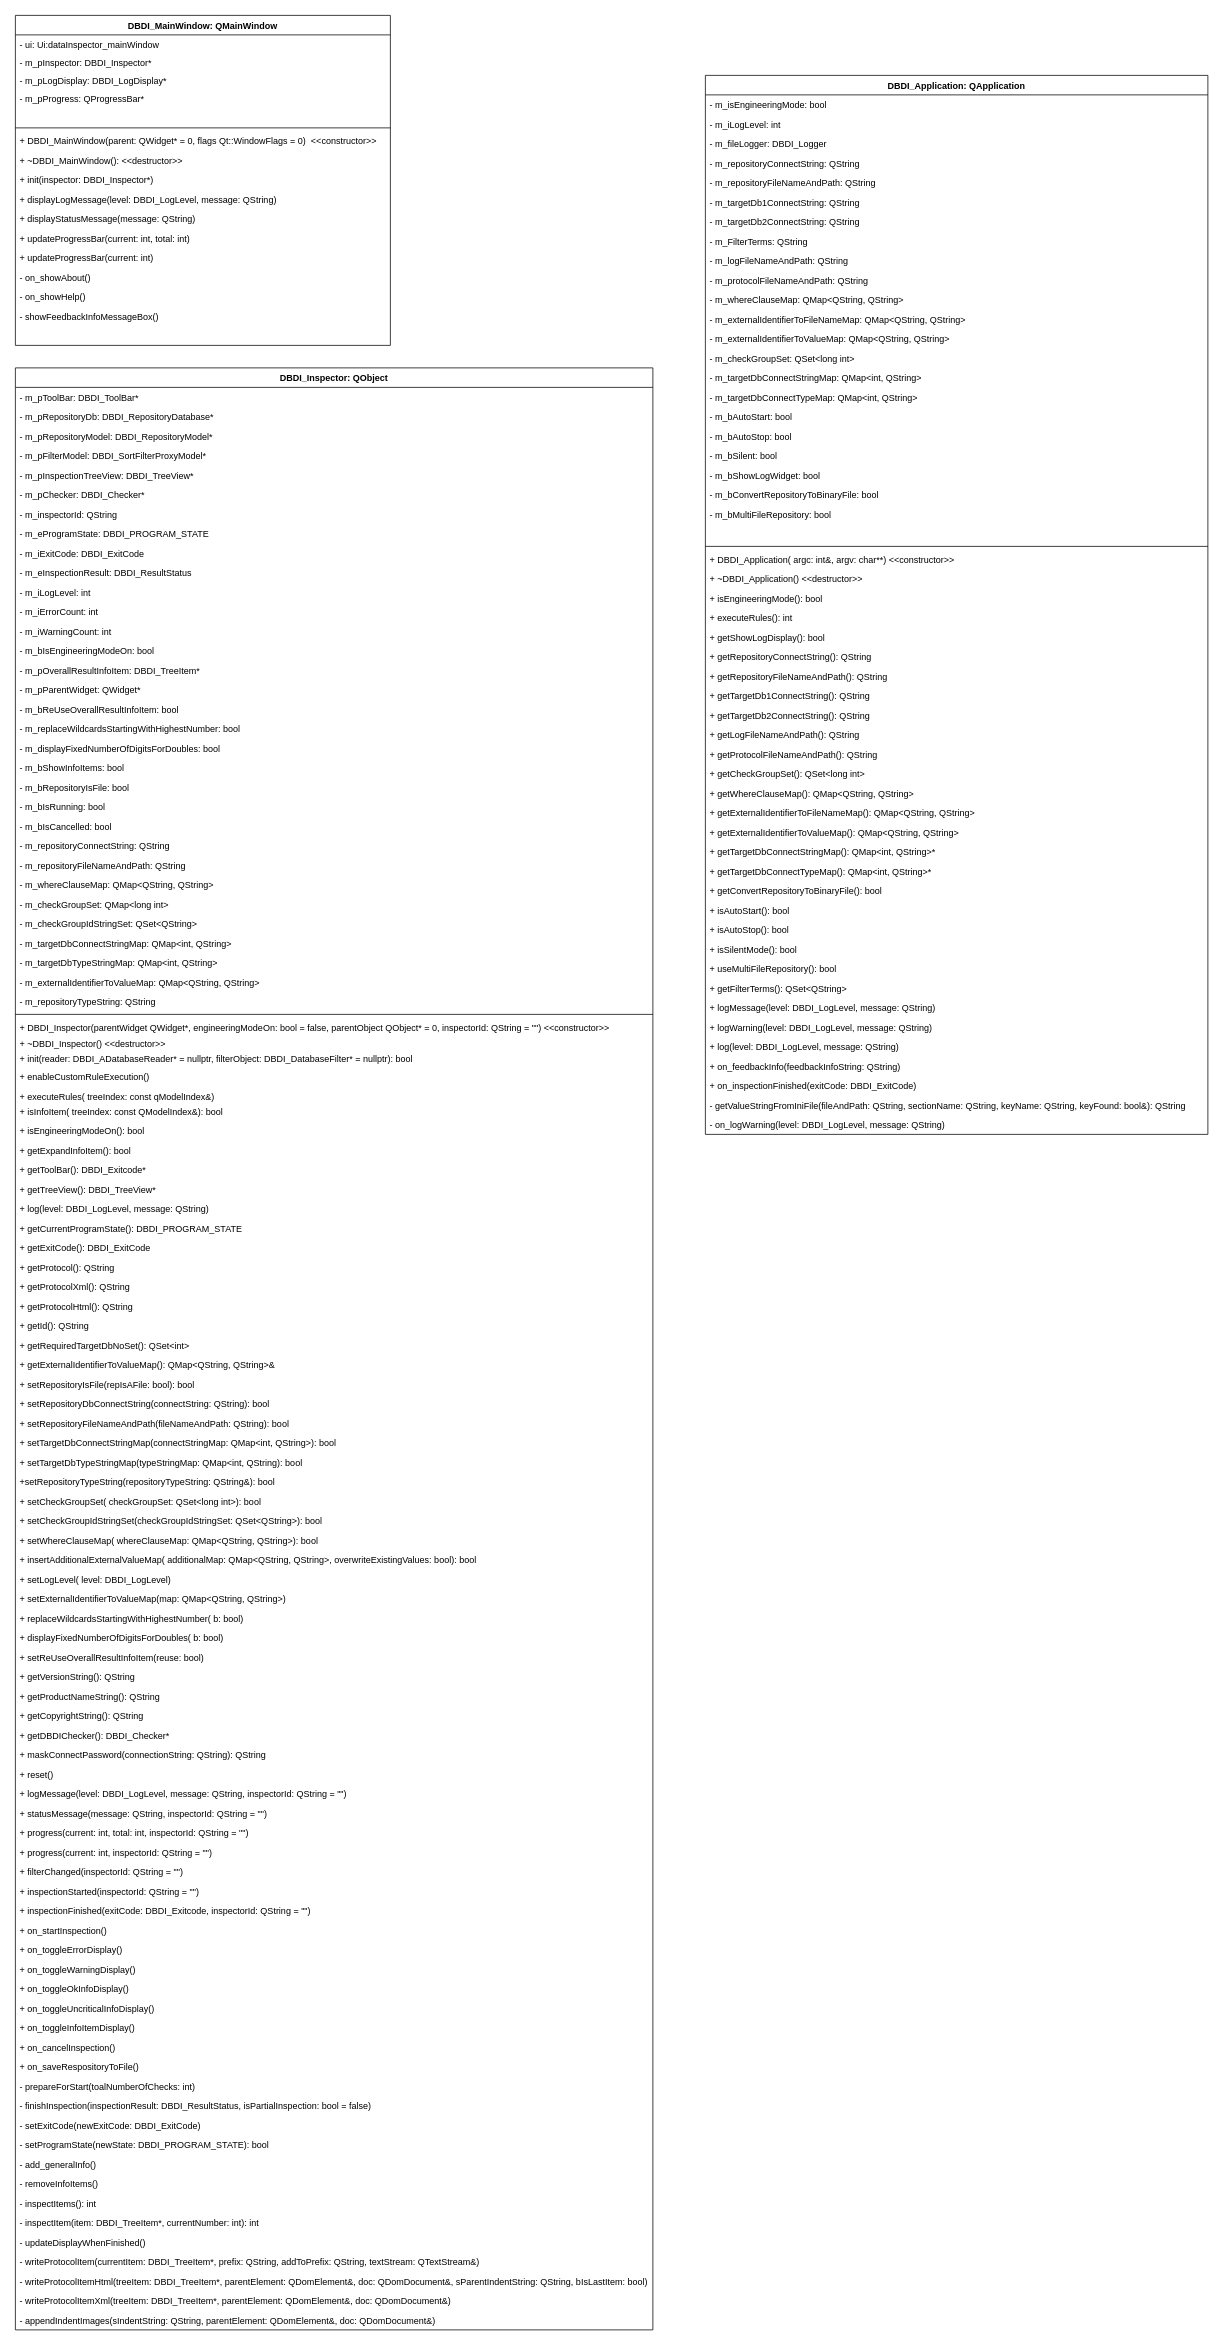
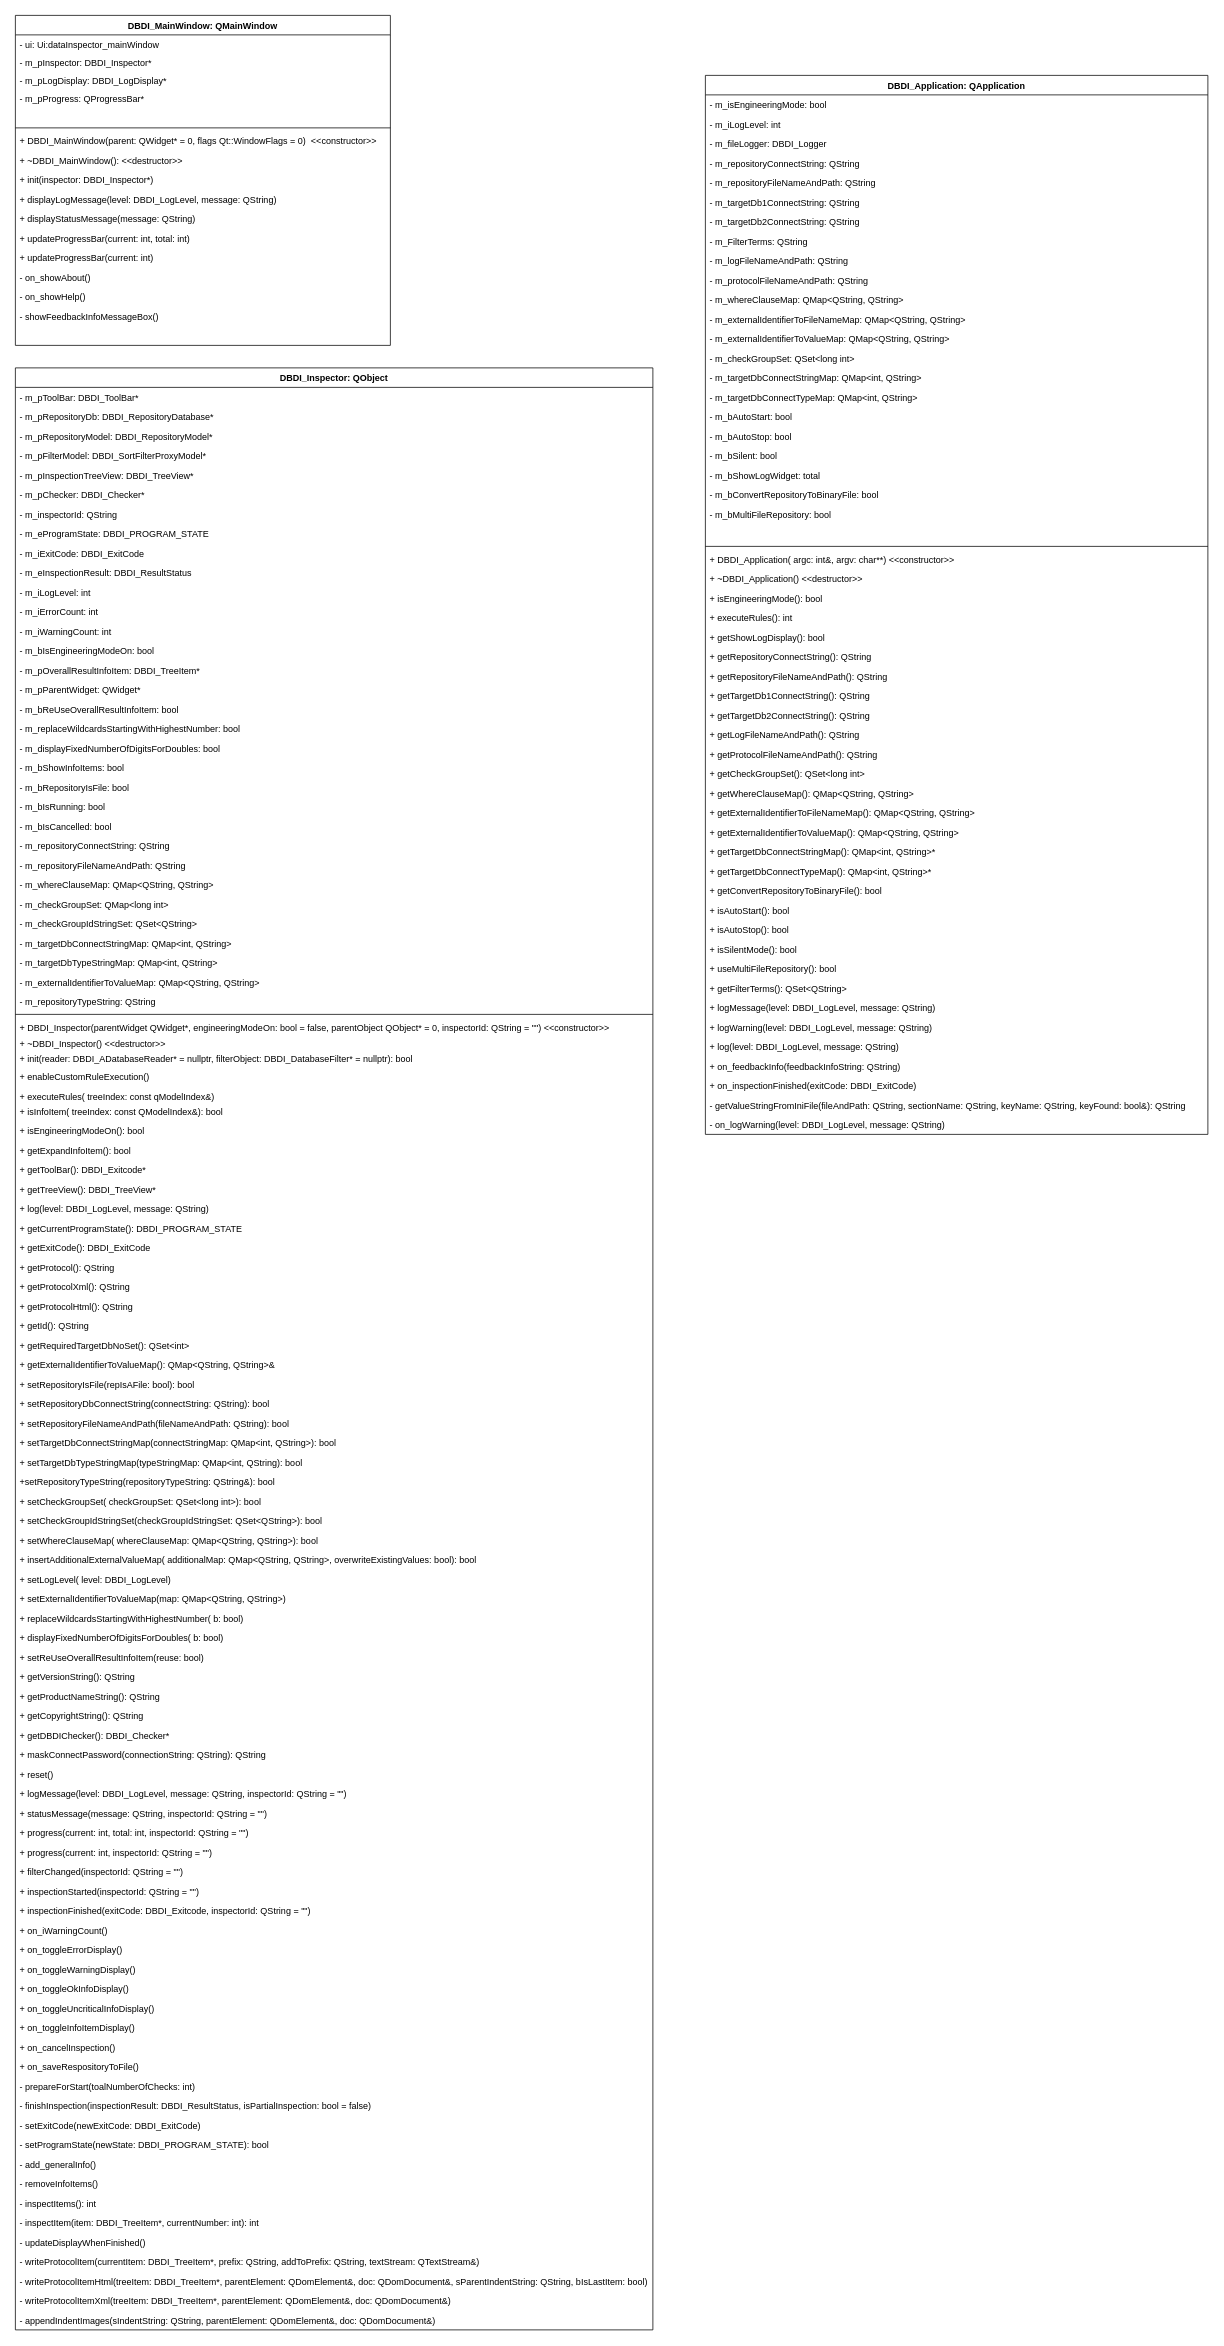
(764, 476) -> (767, 476)
(73, 1931) -> (66, 1931)
